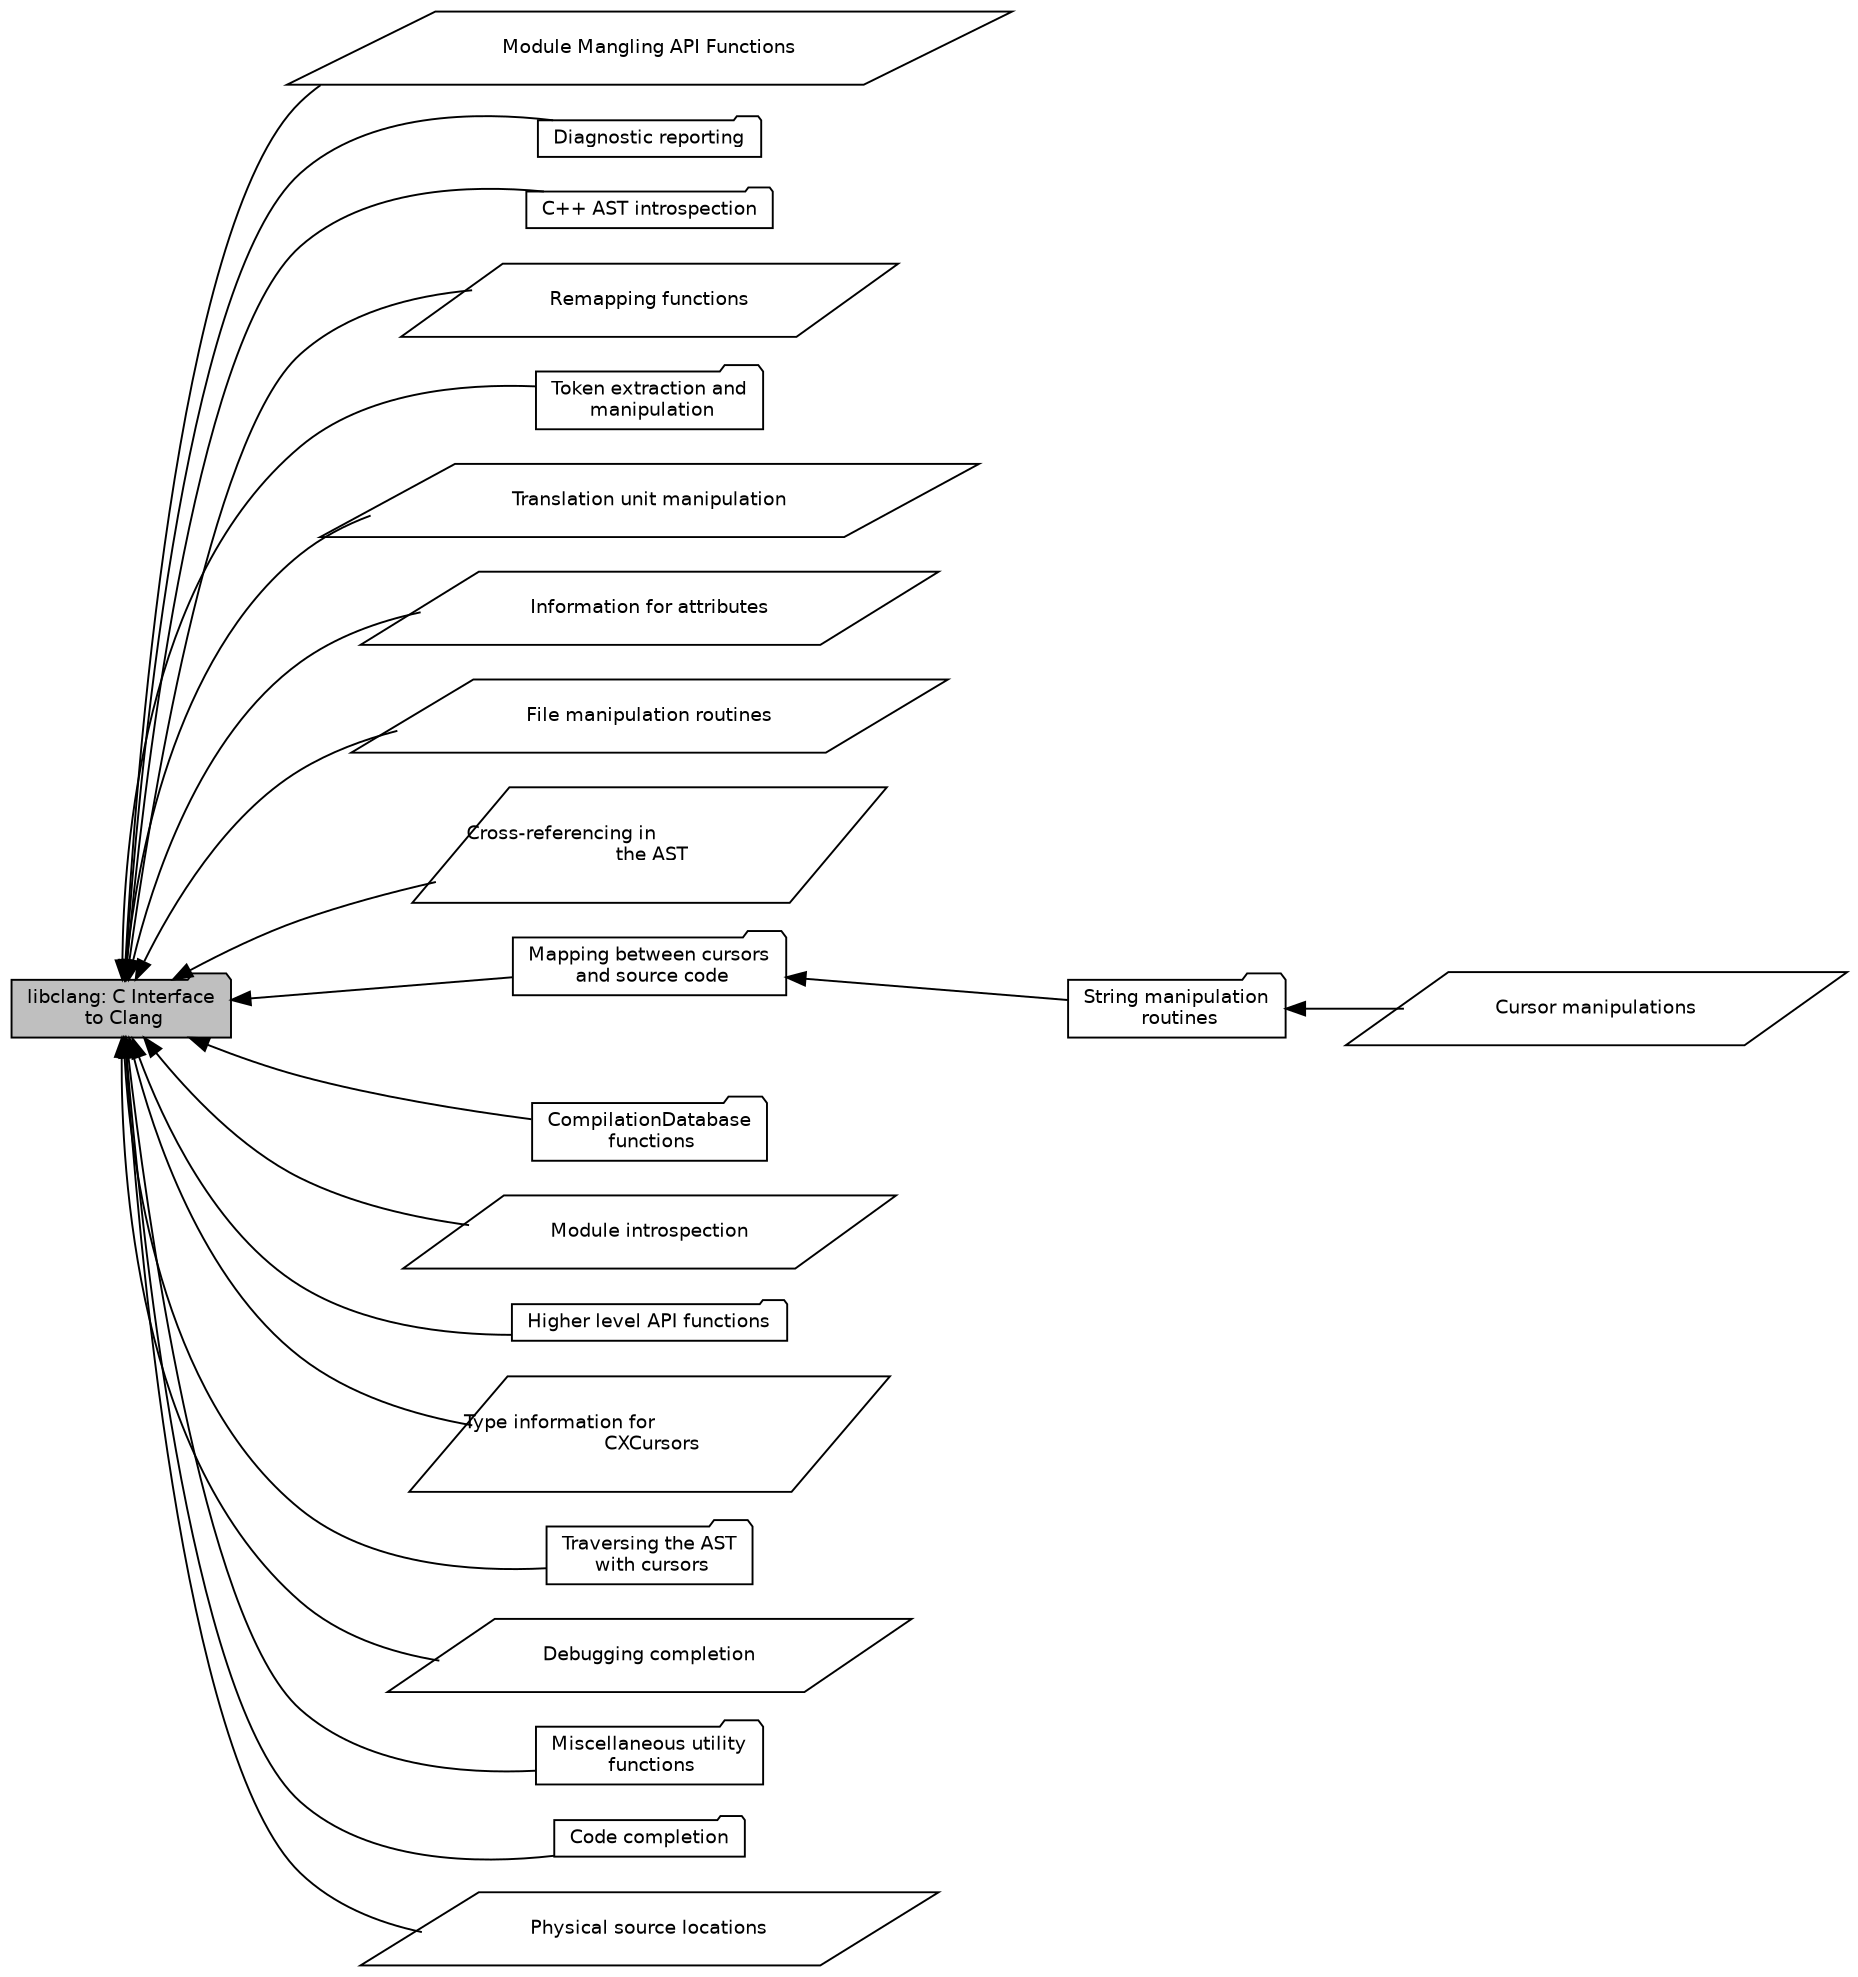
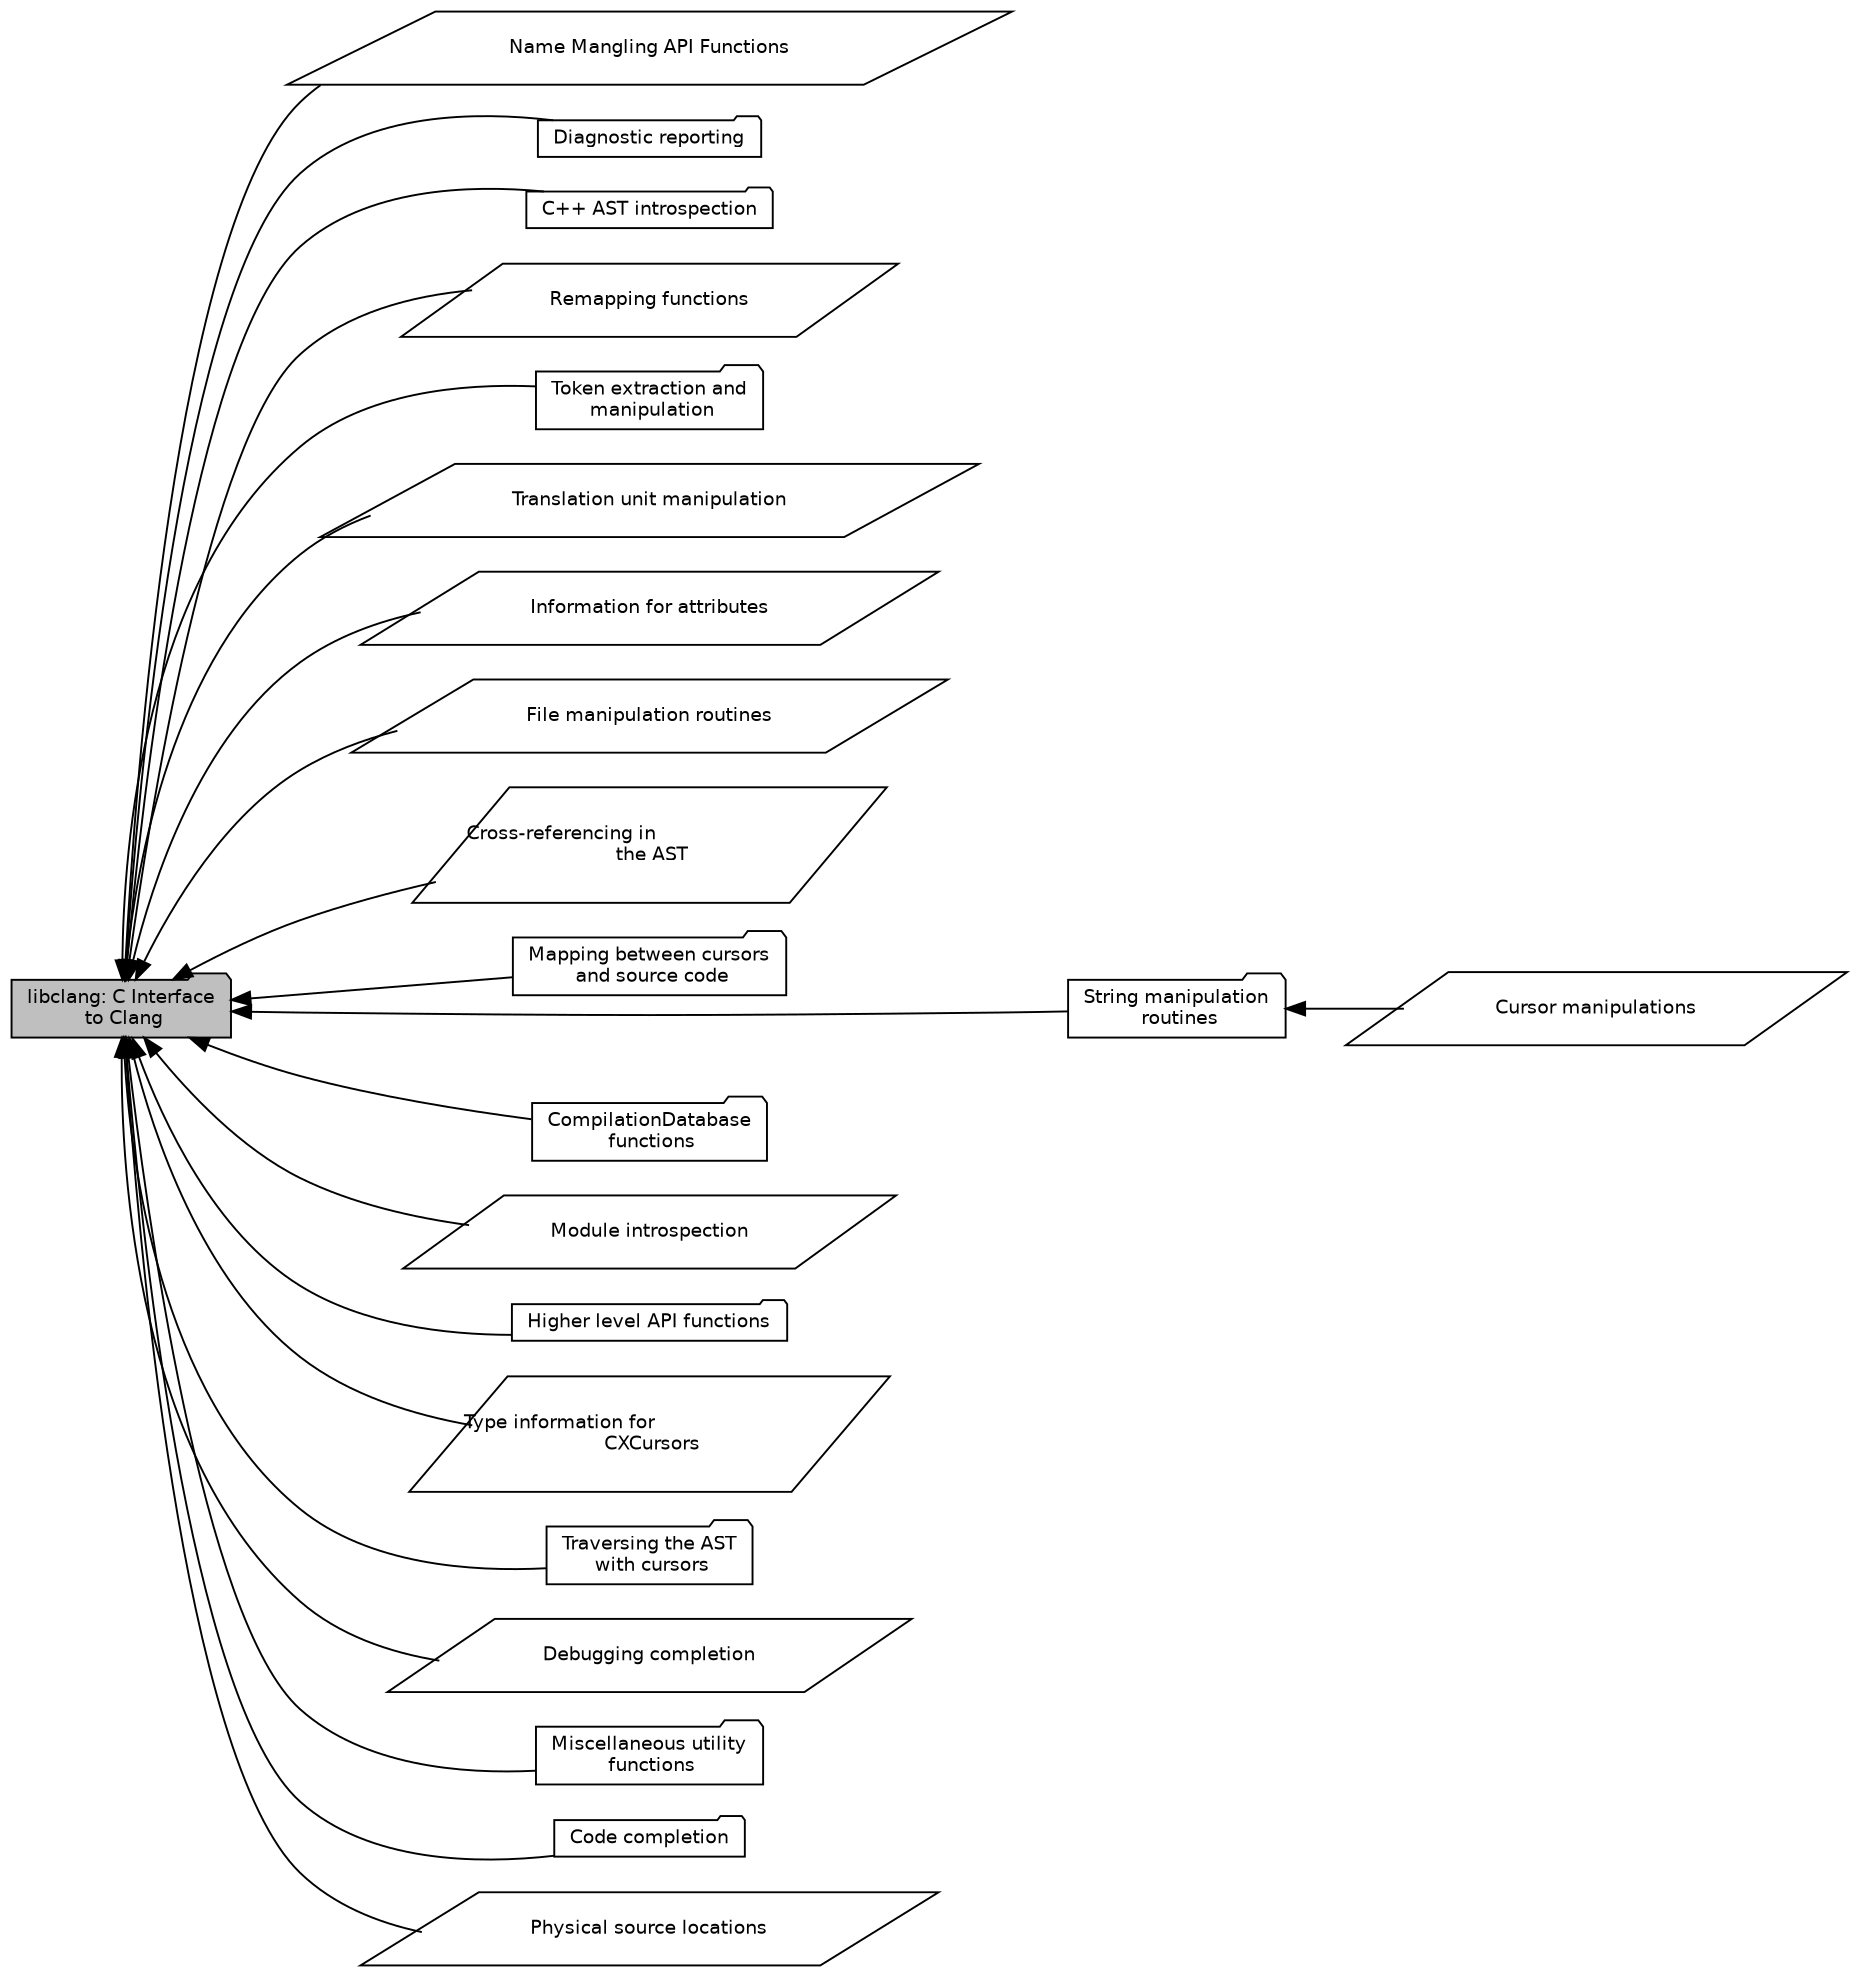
(650, 48) -> (650, 48)
(937, 989) -> (659, 1015)
